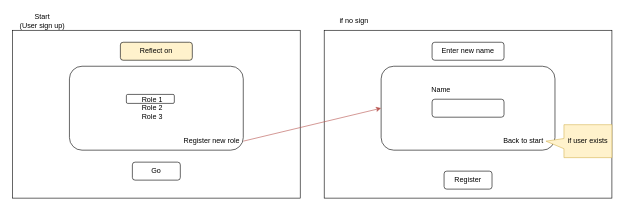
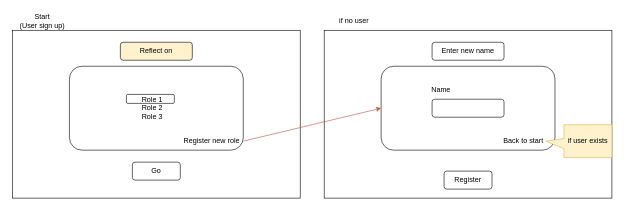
(354, 21) -> (354, 21)
